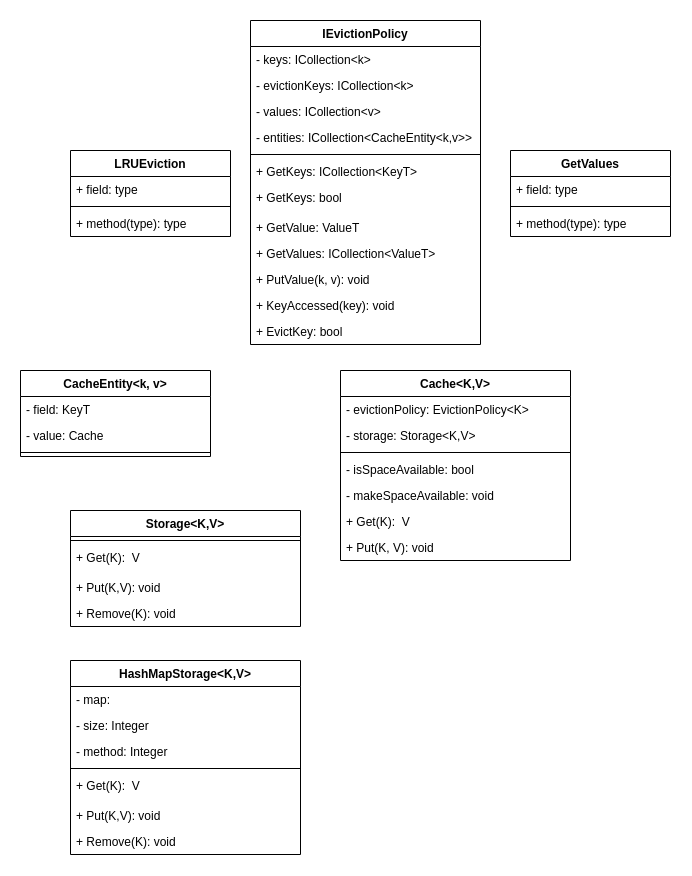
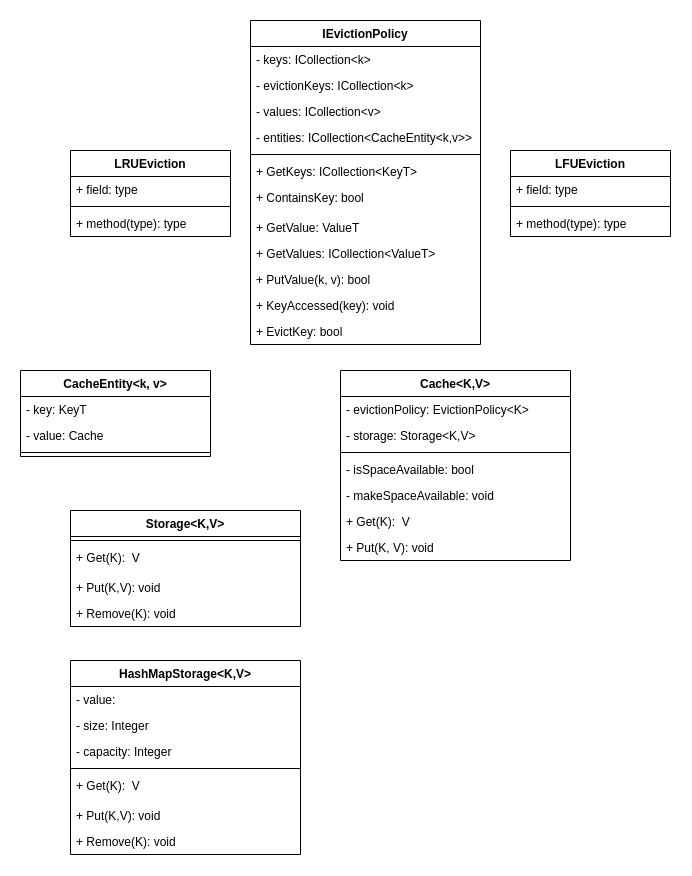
(590, 164) -> (590, 164)
(300, 198) -> (312, 198)
(319, 280) -> (319, 280)
(62, 410) -> (58, 410)
(93, 700) -> (98, 700)
(128, 752) -> (134, 752)
